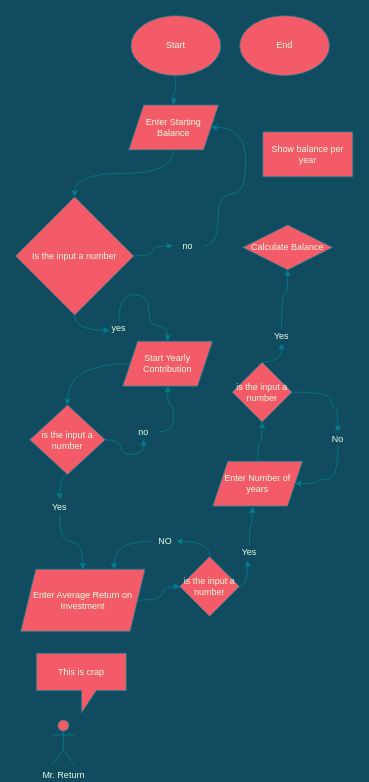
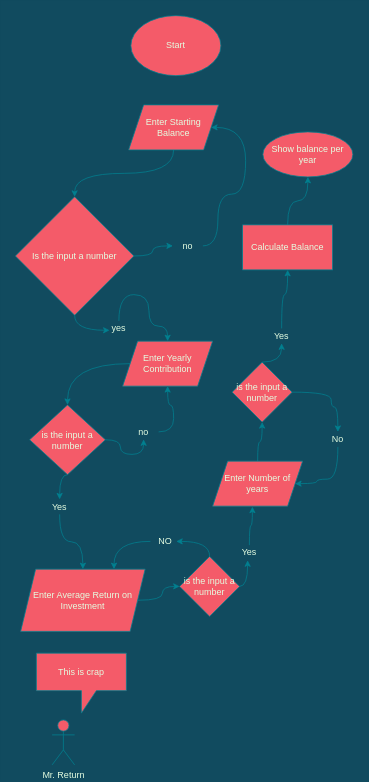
(285, 45) -> none
(175, 90) -> none
(308, 154) -> (308, 154)
none -> (288, 225)
(288, 247) -> (288, 247)
(168, 363) -> (168, 363)
